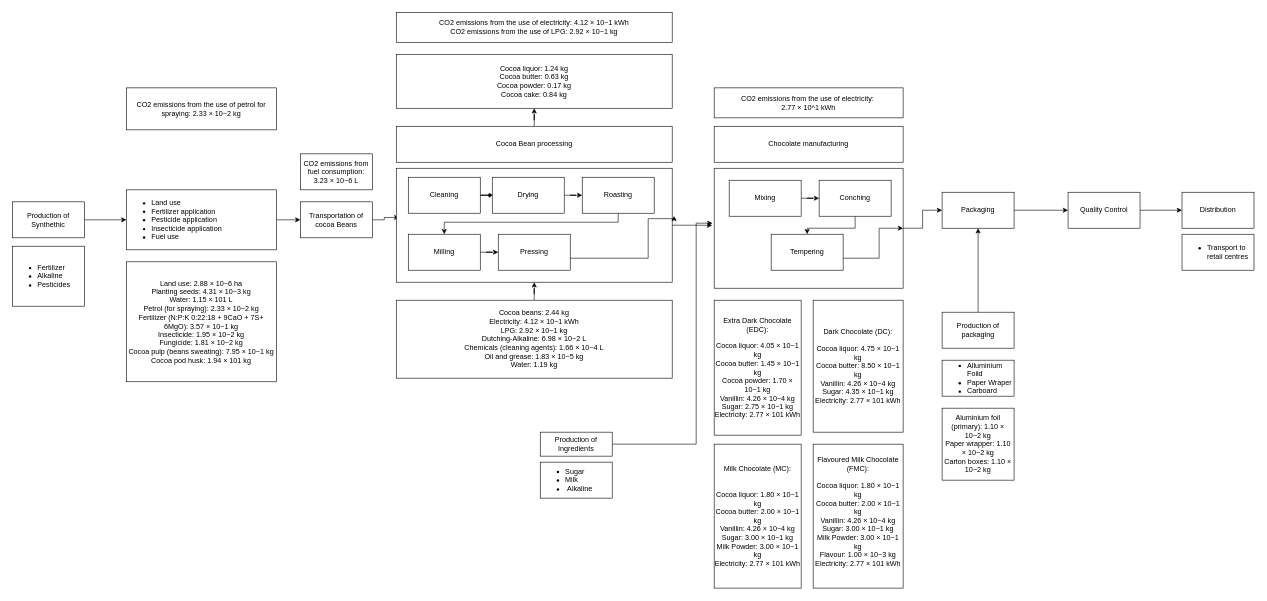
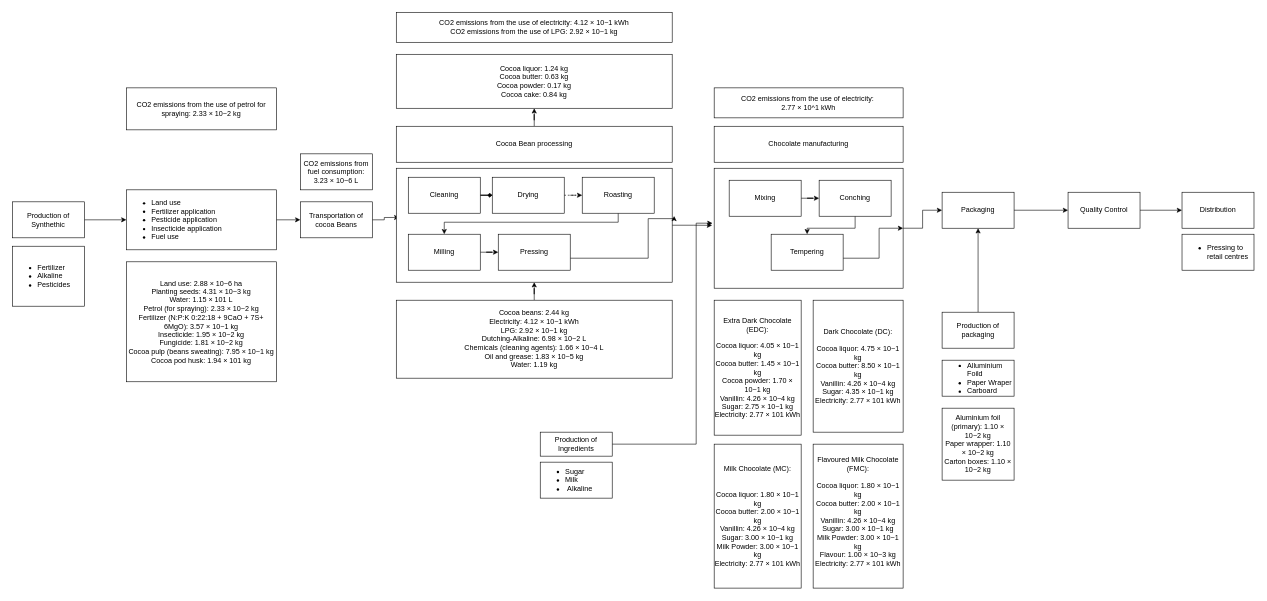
(575, 195) -> (575, 195)
(1219, 252) -> (1219, 252)
